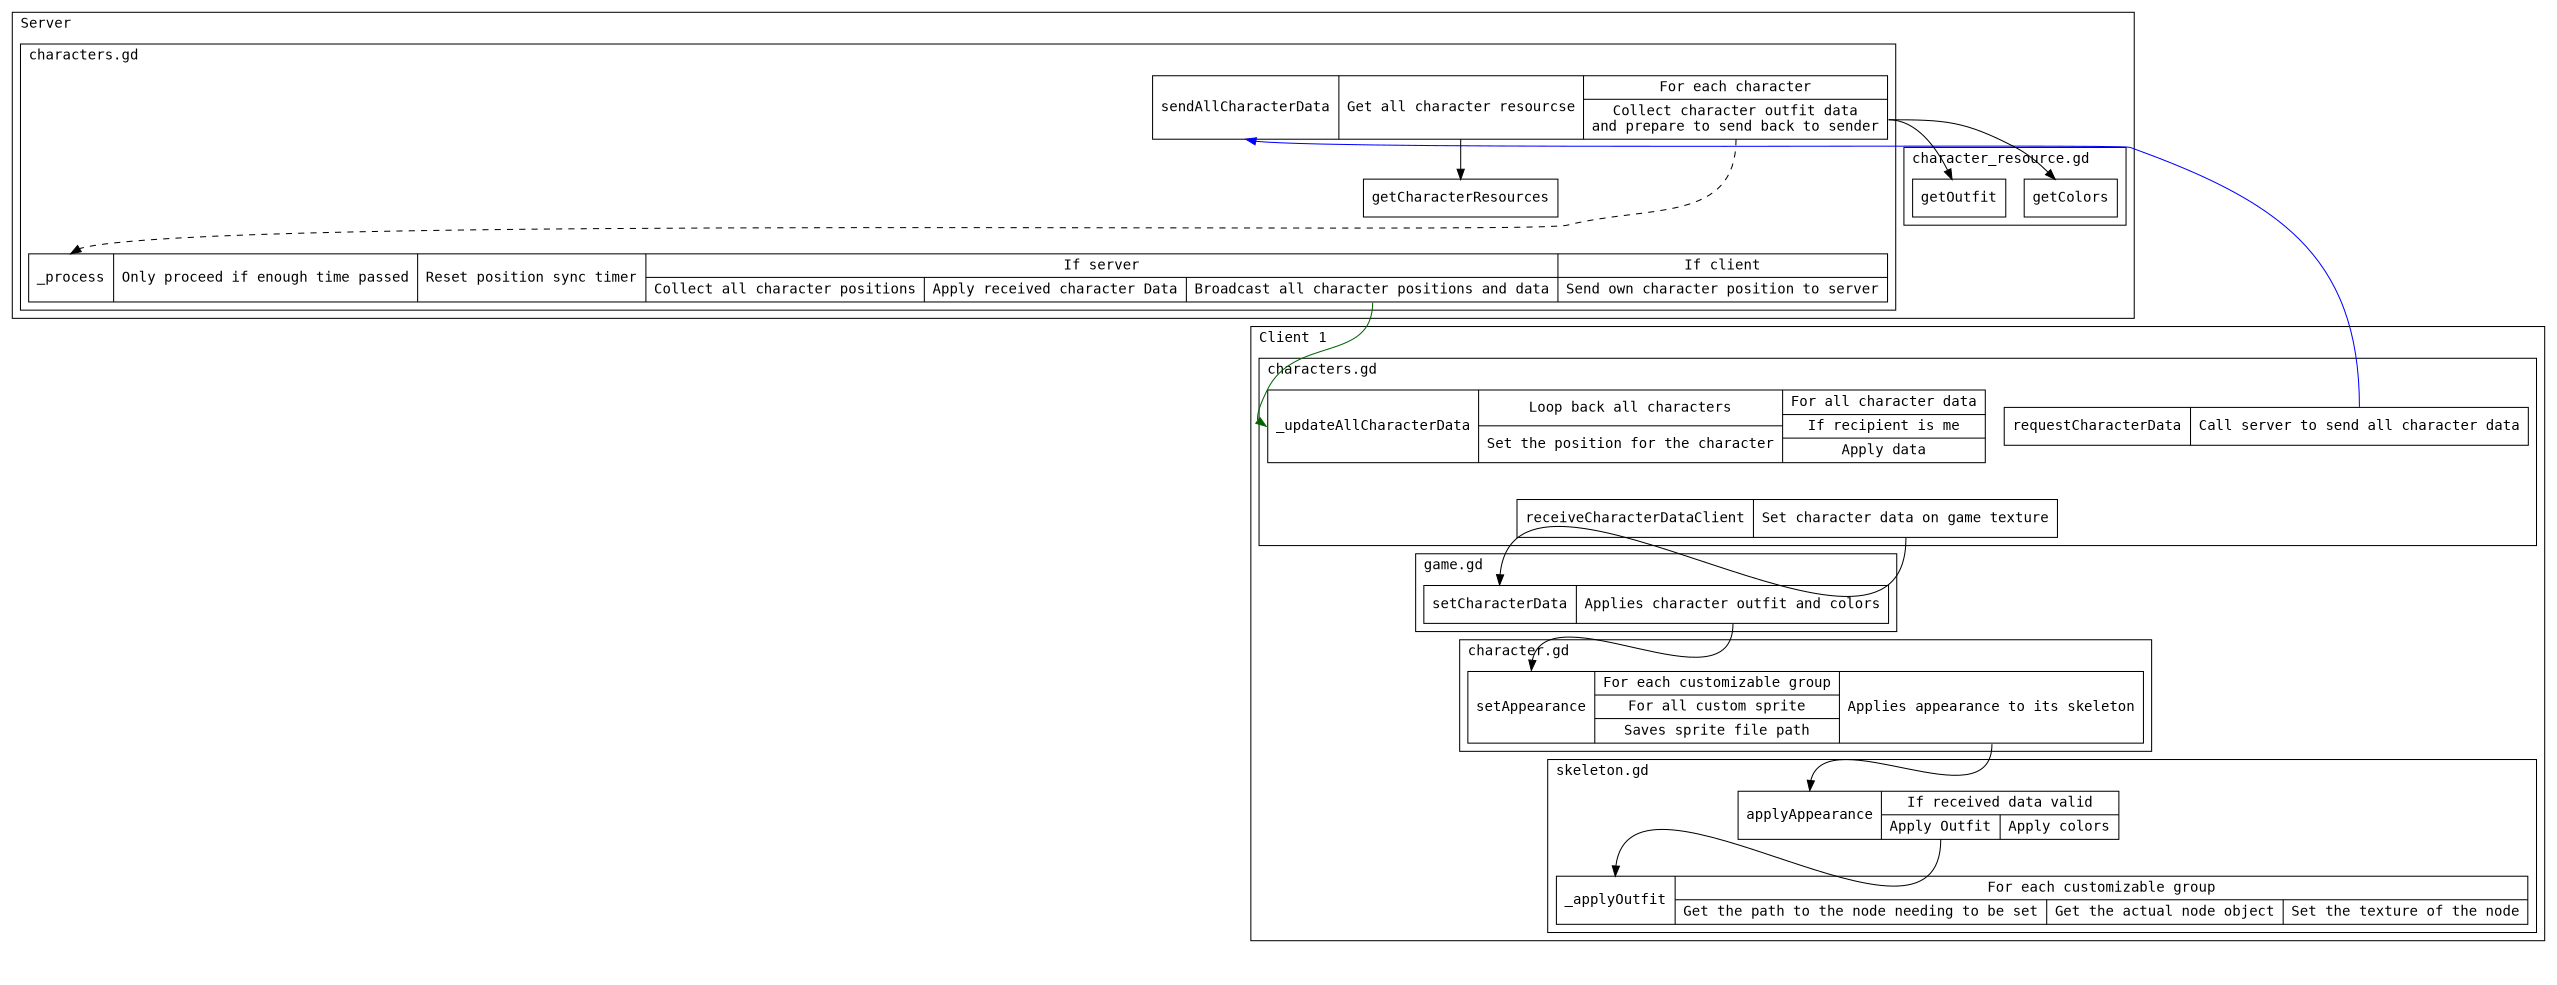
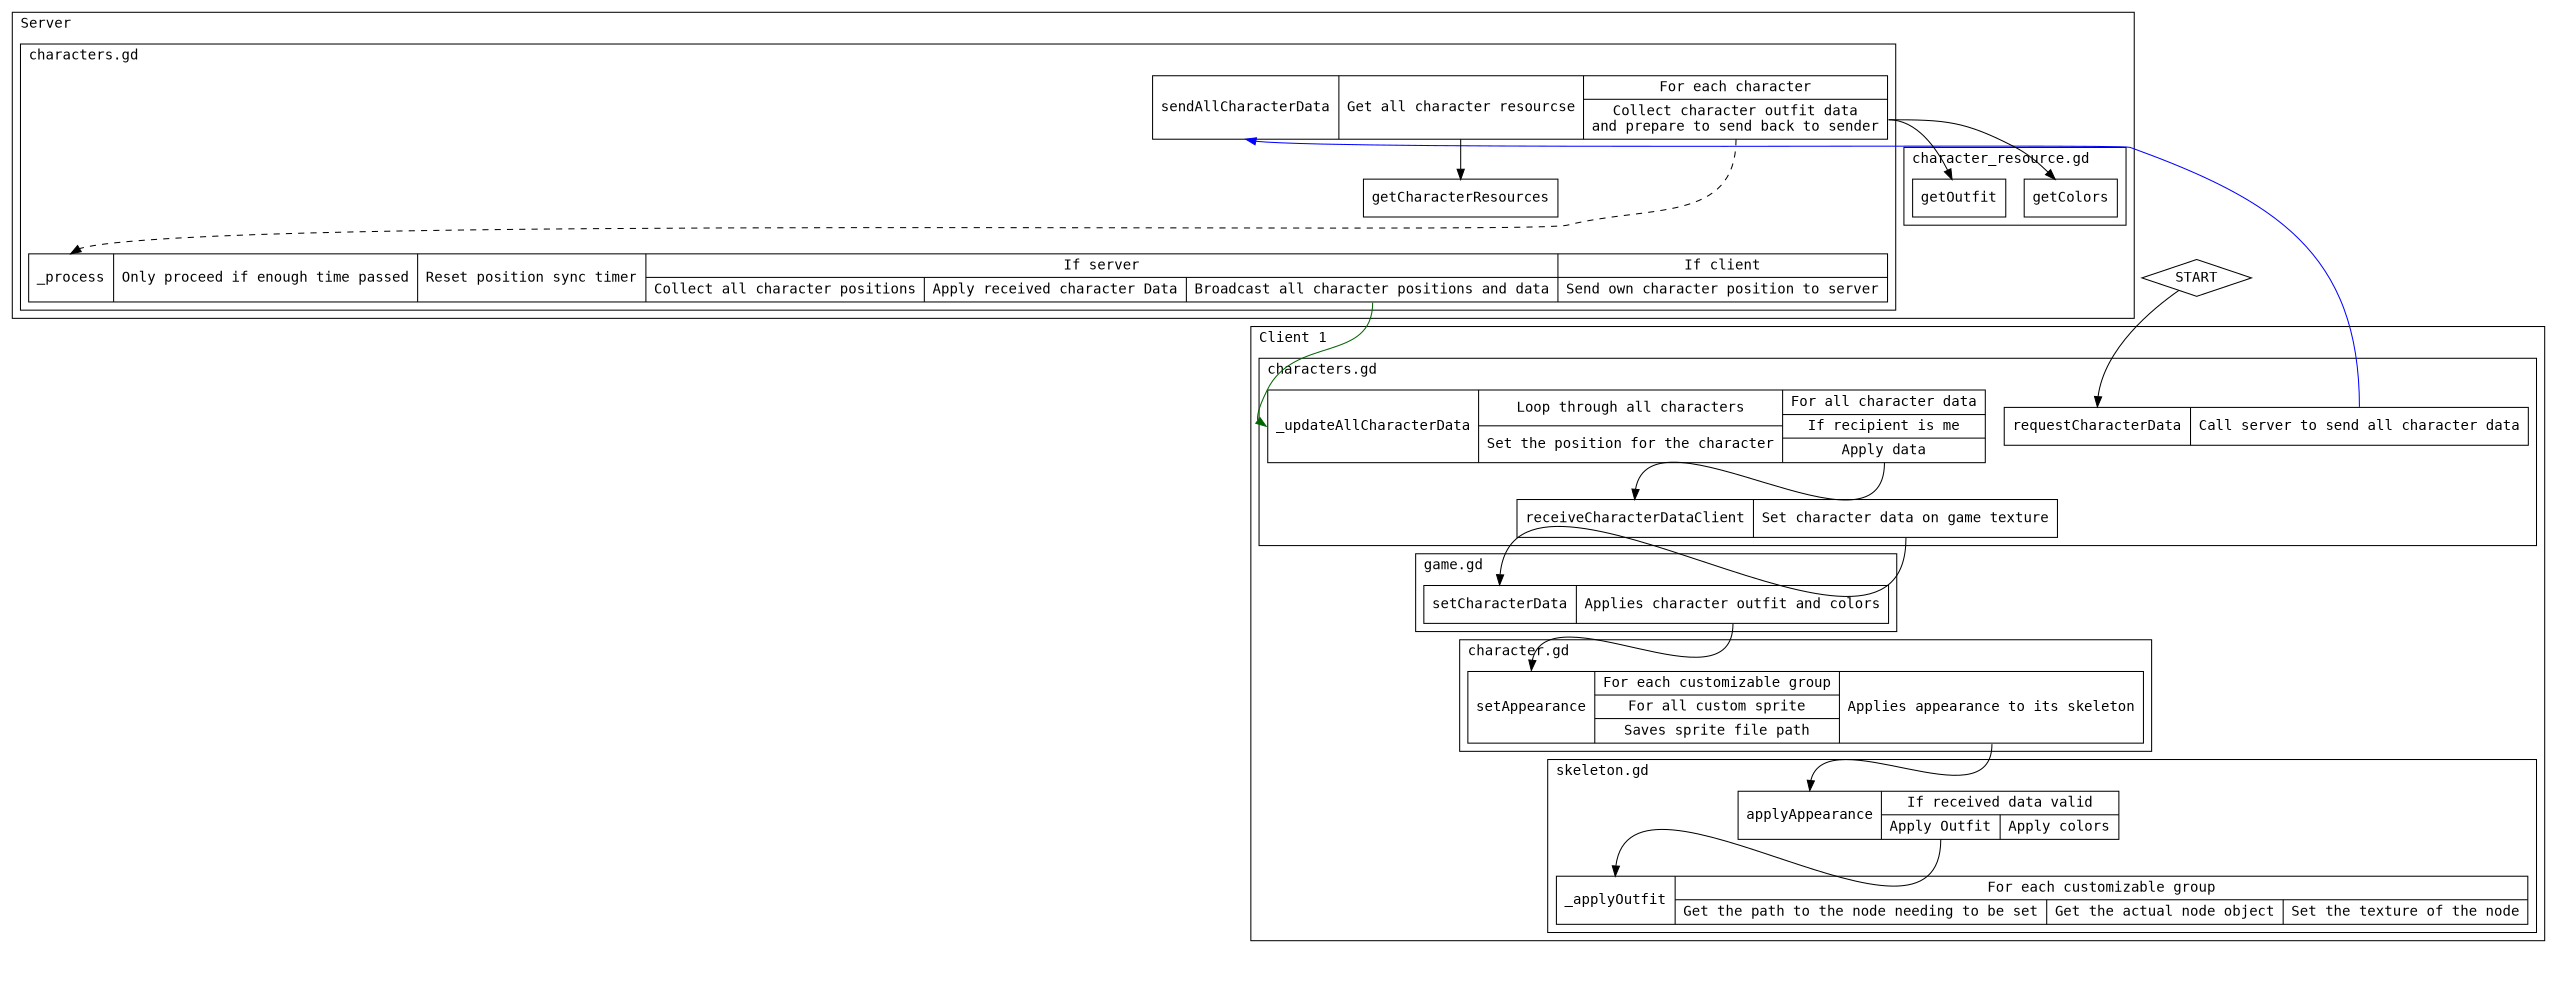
none -> (2197, 278)
(1631, 407) -> (1631, 407)
none -> (1764, 483)
